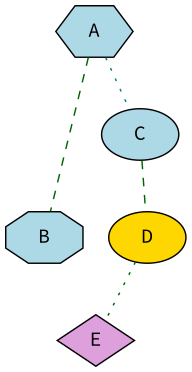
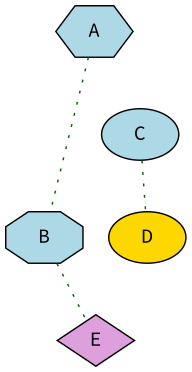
(118, 83) -> none
(69, 134) -> (69, 134)
(144, 186) -> (144, 186)
(120, 291) -> (72, 292)
